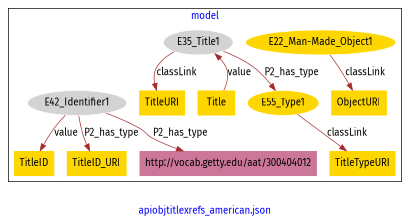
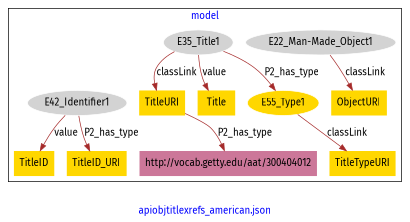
(321, 42) -> (321, 42)
(228, 74) -> (200, 70)
(142, 130) -> (207, 125)
